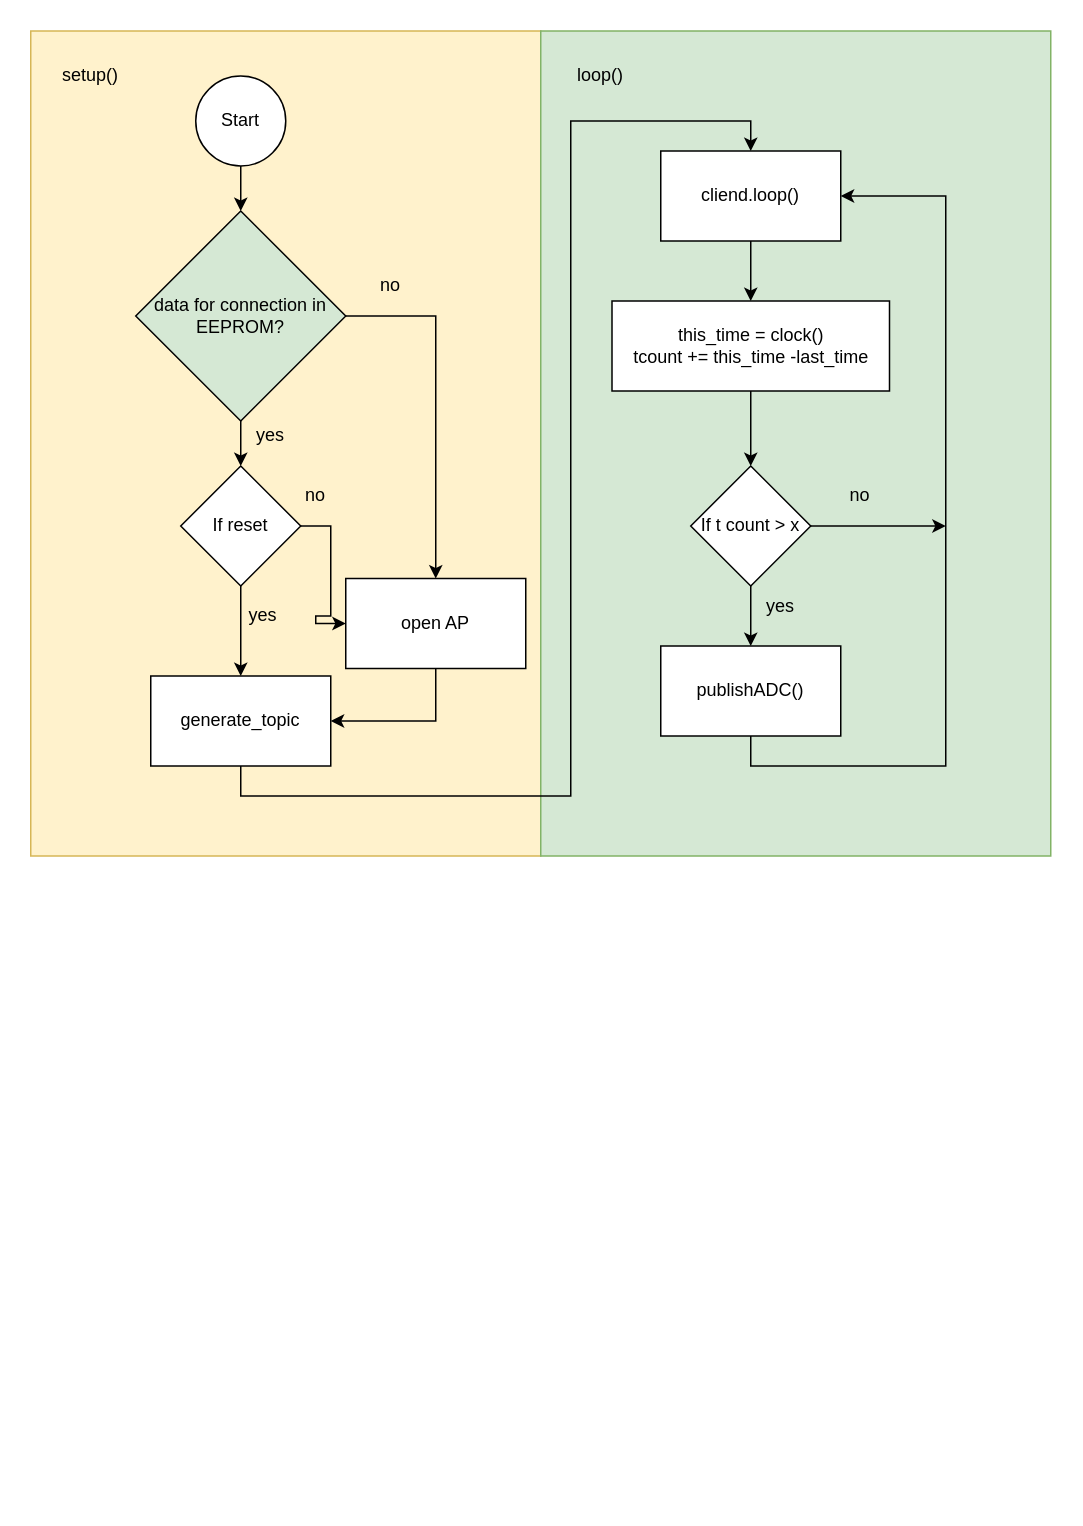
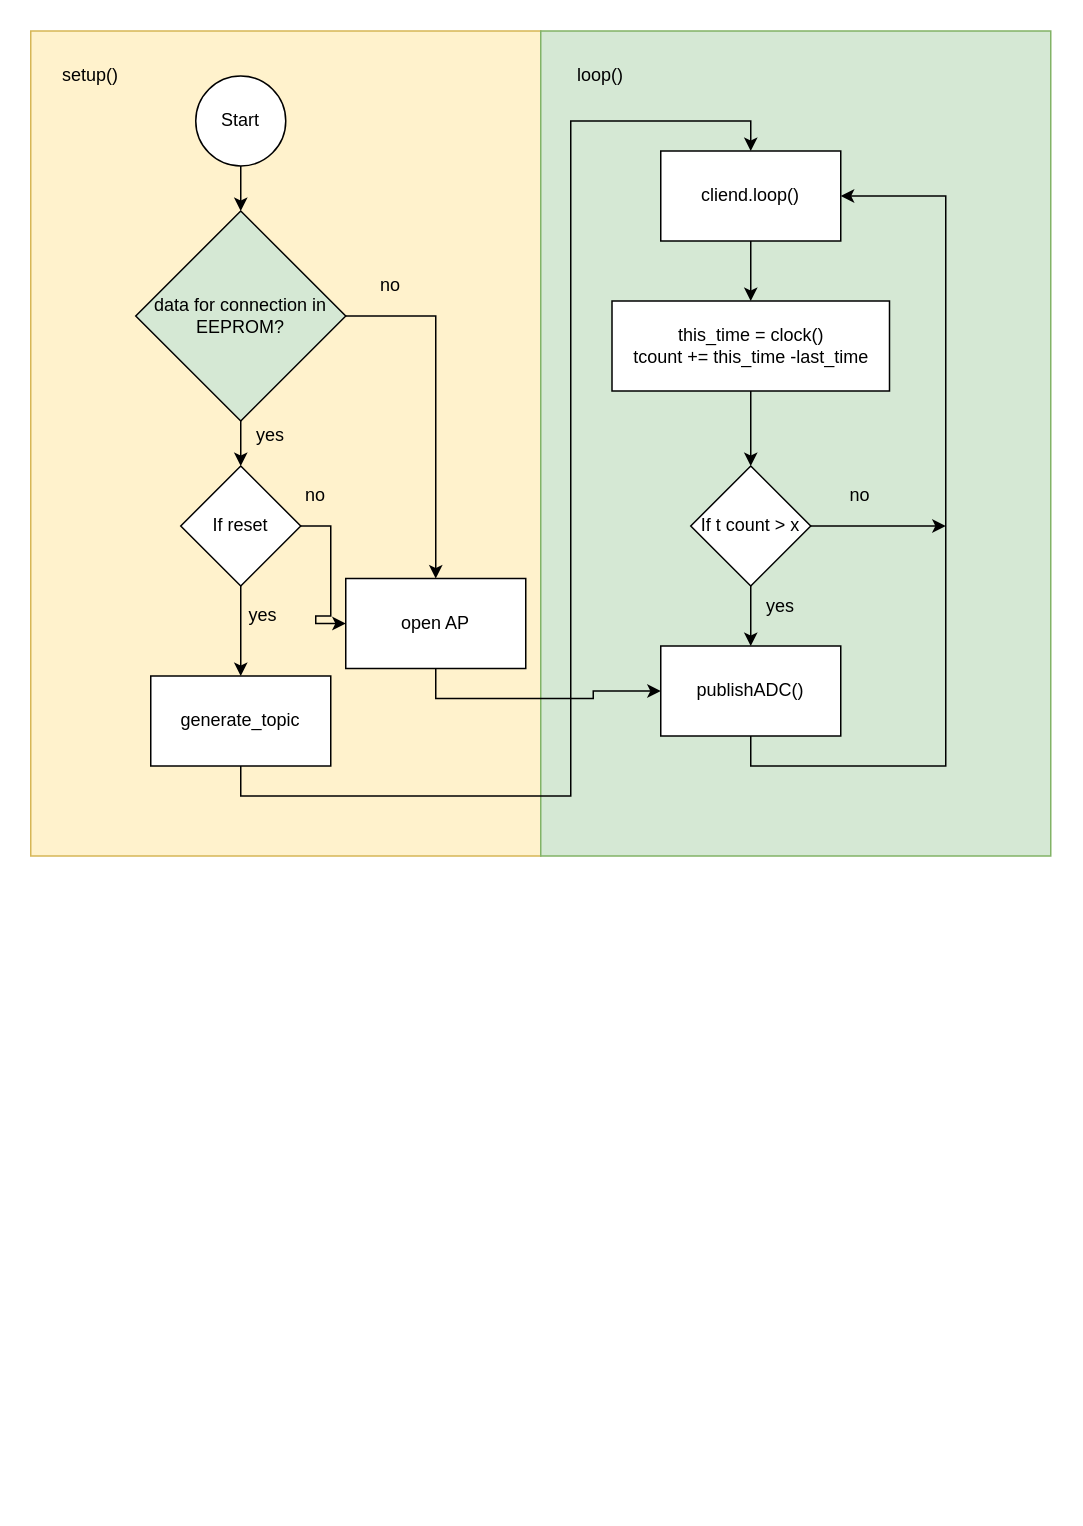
(401, 721) -> (545, 698)
